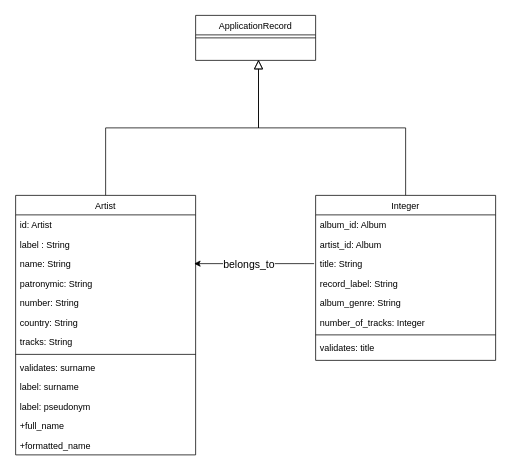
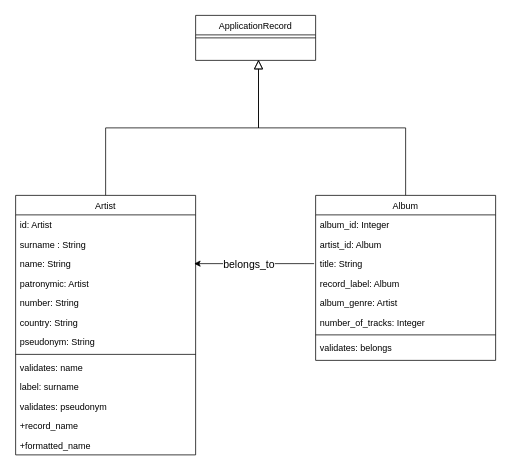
(405, 206) -> (405, 206)
(351, 225) -> (358, 225)
(48, 245) -> (55, 245)
(60, 284) -> (60, 284)
(364, 284) -> (362, 284)
(363, 303) -> (363, 303)
(51, 342) -> (59, 342)
(353, 348) -> (359, 348)
(60, 368) -> (53, 368)
(55, 407) -> (65, 407)
(42, 426) -> (50, 426)
